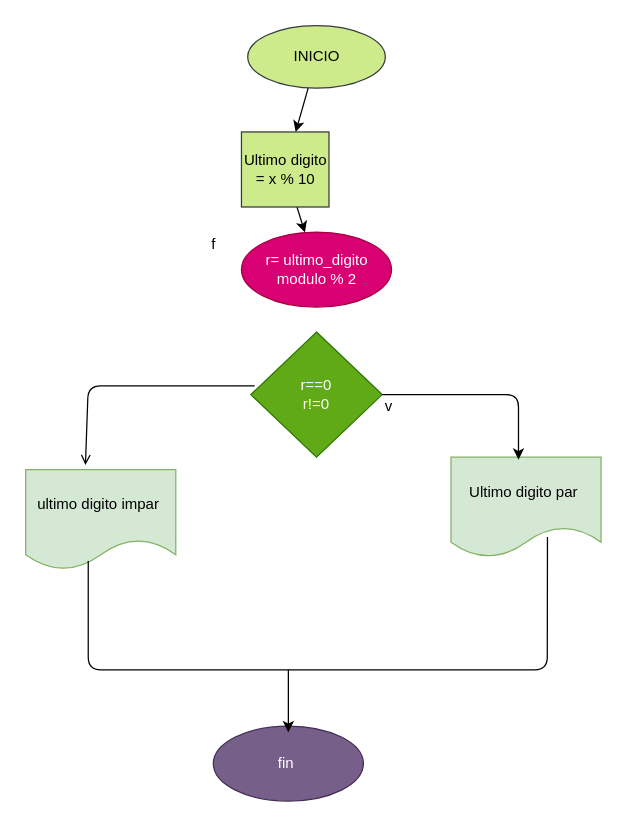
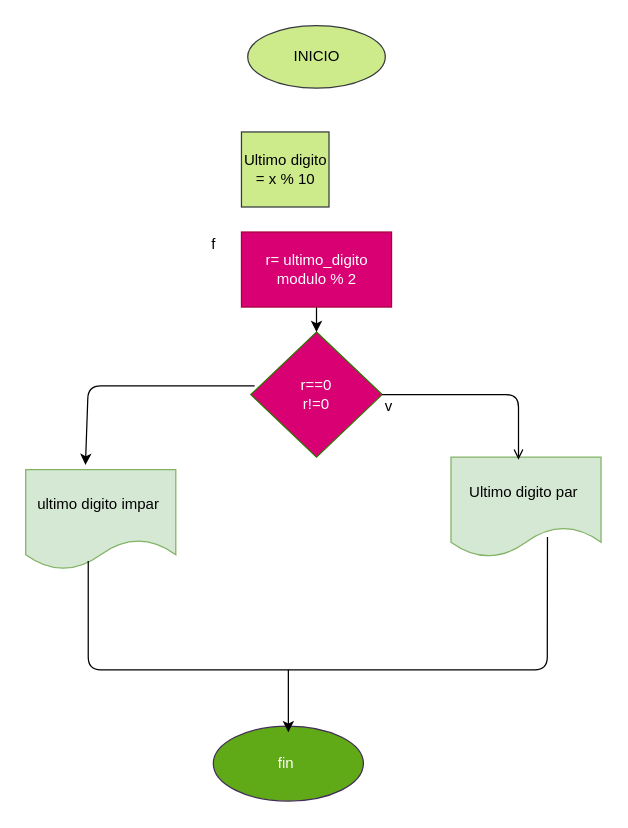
(303, 106) -> none
(300, 216) -> none
(316, 269) -> (316, 269)
none -> (316, 315)
(316, 394) -> (316, 394)
(518, 449) -> (518, 452)
(86, 457) -> (86, 455)
(288, 763) -> (288, 763)
